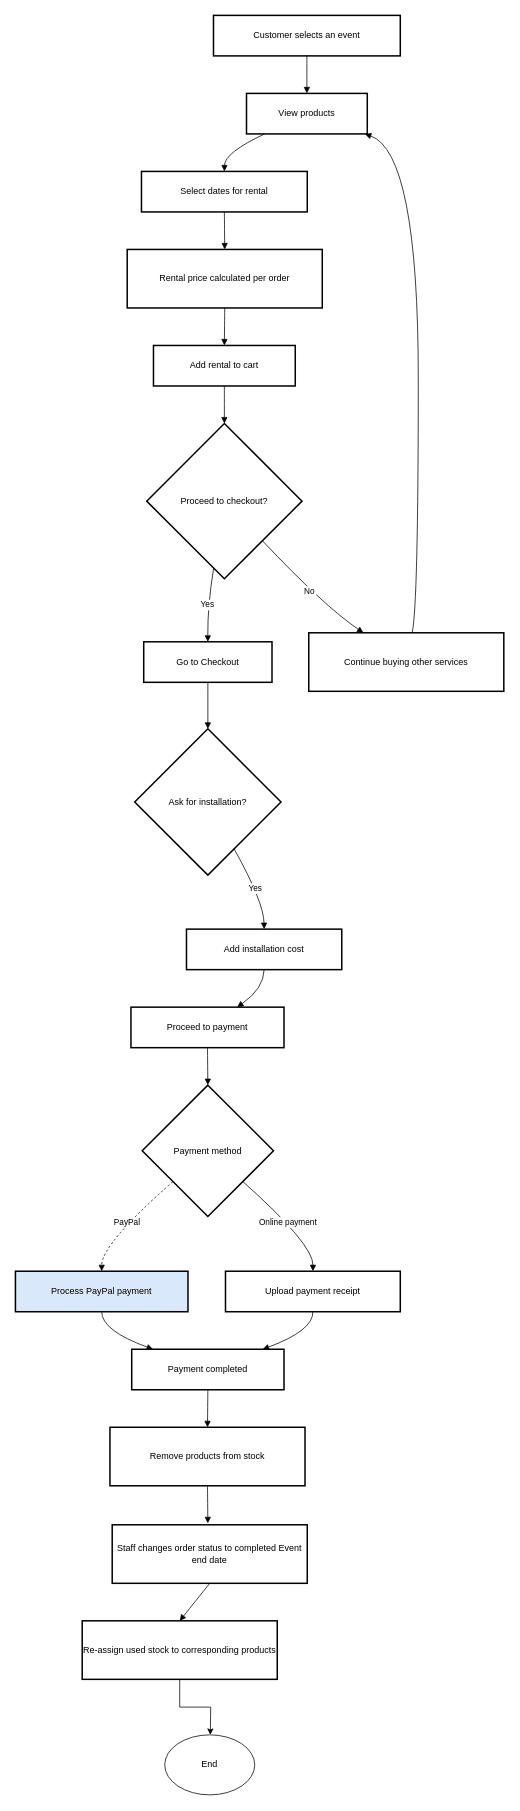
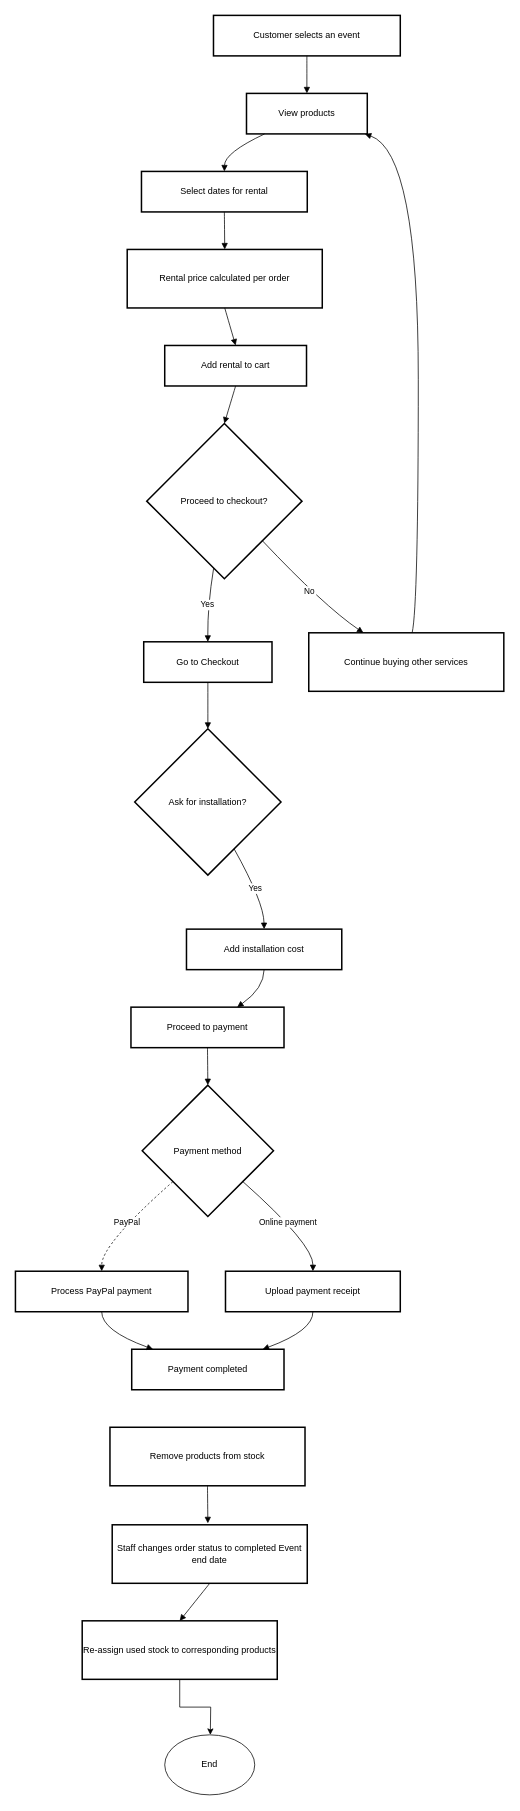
(224, 366) -> (236, 366)
(102, 1291) -> (102, 1291)
(208, 1405) -> none
